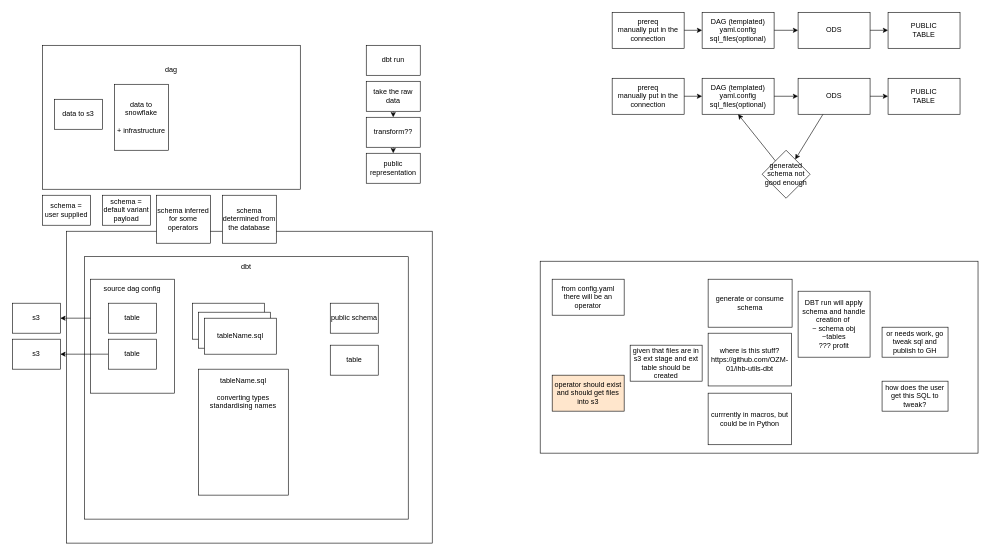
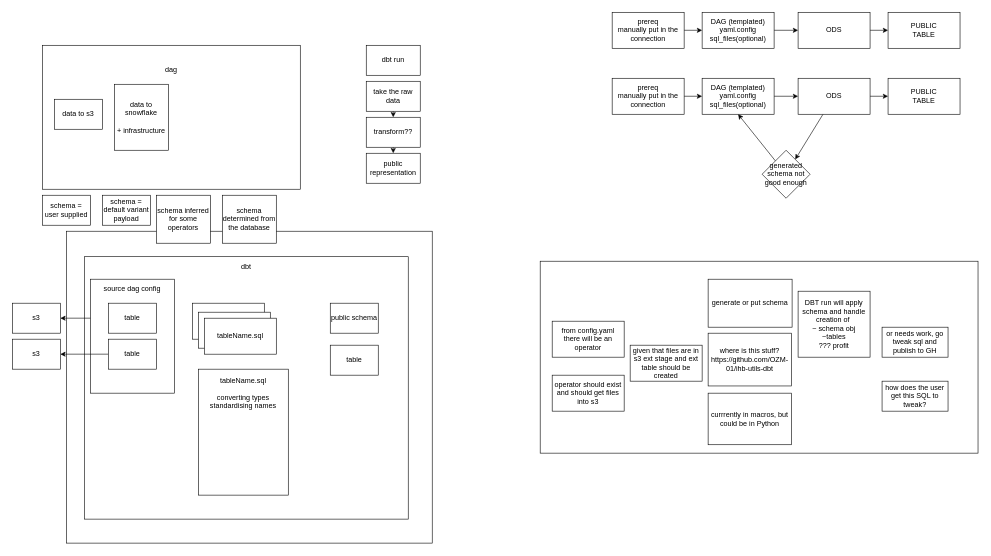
(588, 297) -> (588, 339)
(750, 303) -> (750, 303)
(588, 393) -> (588, 393)
